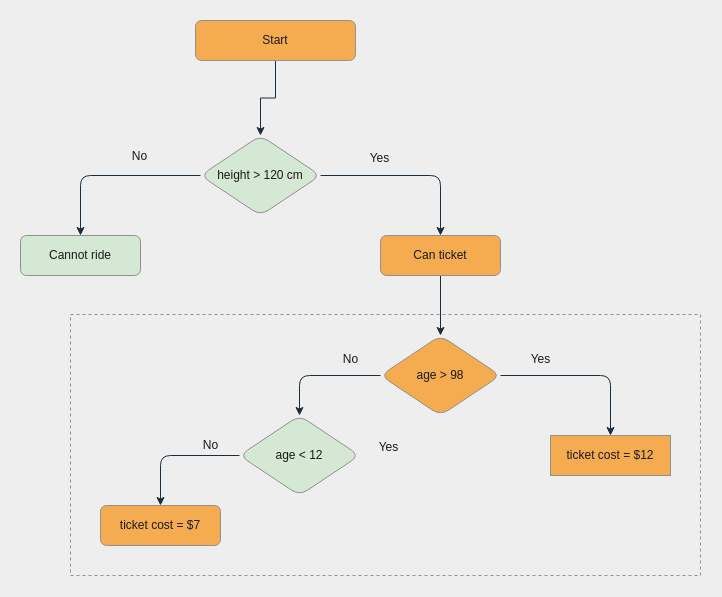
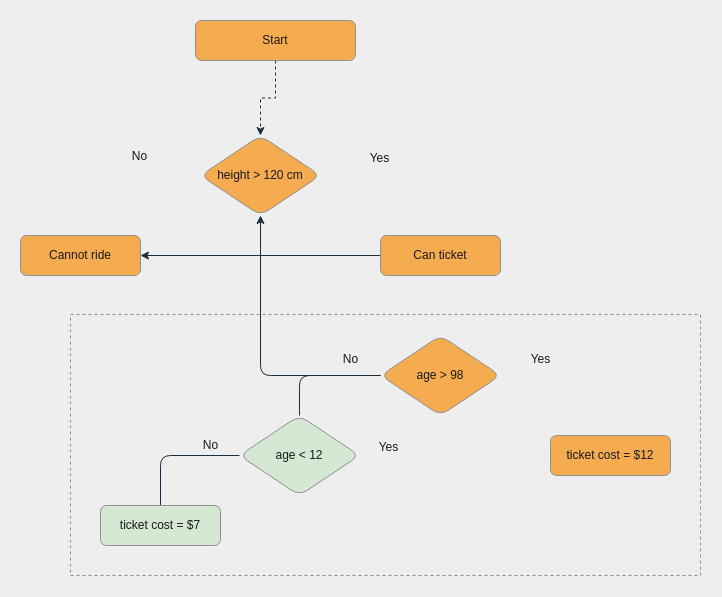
(271, 98) -> (271, 98)
(120, 176) -> none
(261, 176) -> (261, 176)
(402, 176) -> none
(81, 256) -> (81, 256)
(441, 302) -> (264, 256)
(577, 376) -> (261, 314)
(300, 407) -> (300, 410)
(611, 456) -> (611, 456)
(161, 497) -> (161, 501)
(161, 526) -> (161, 526)
